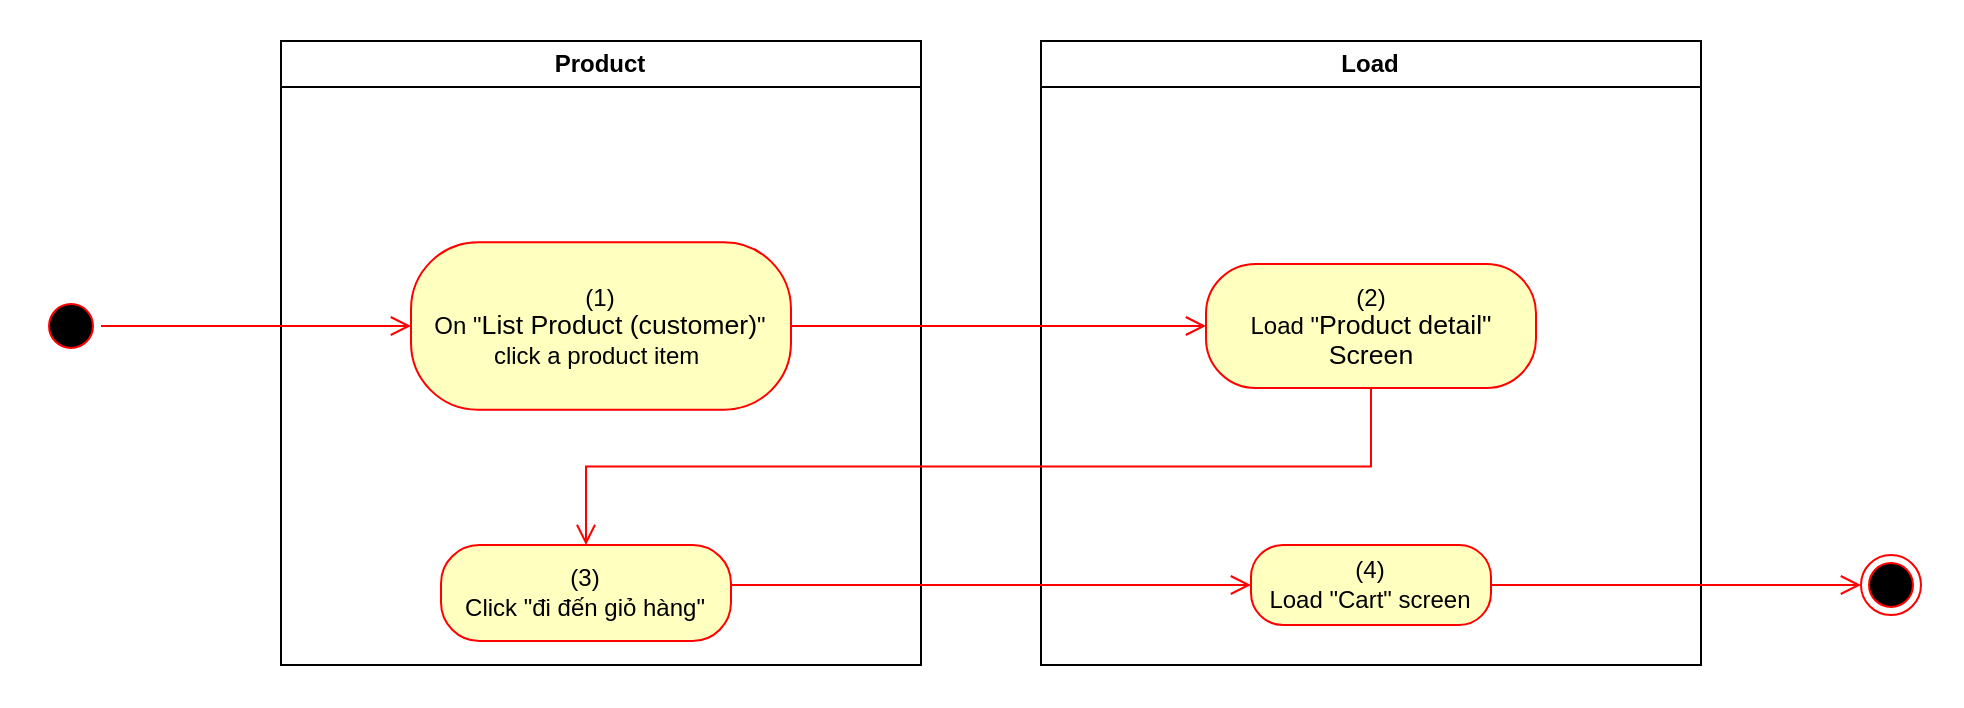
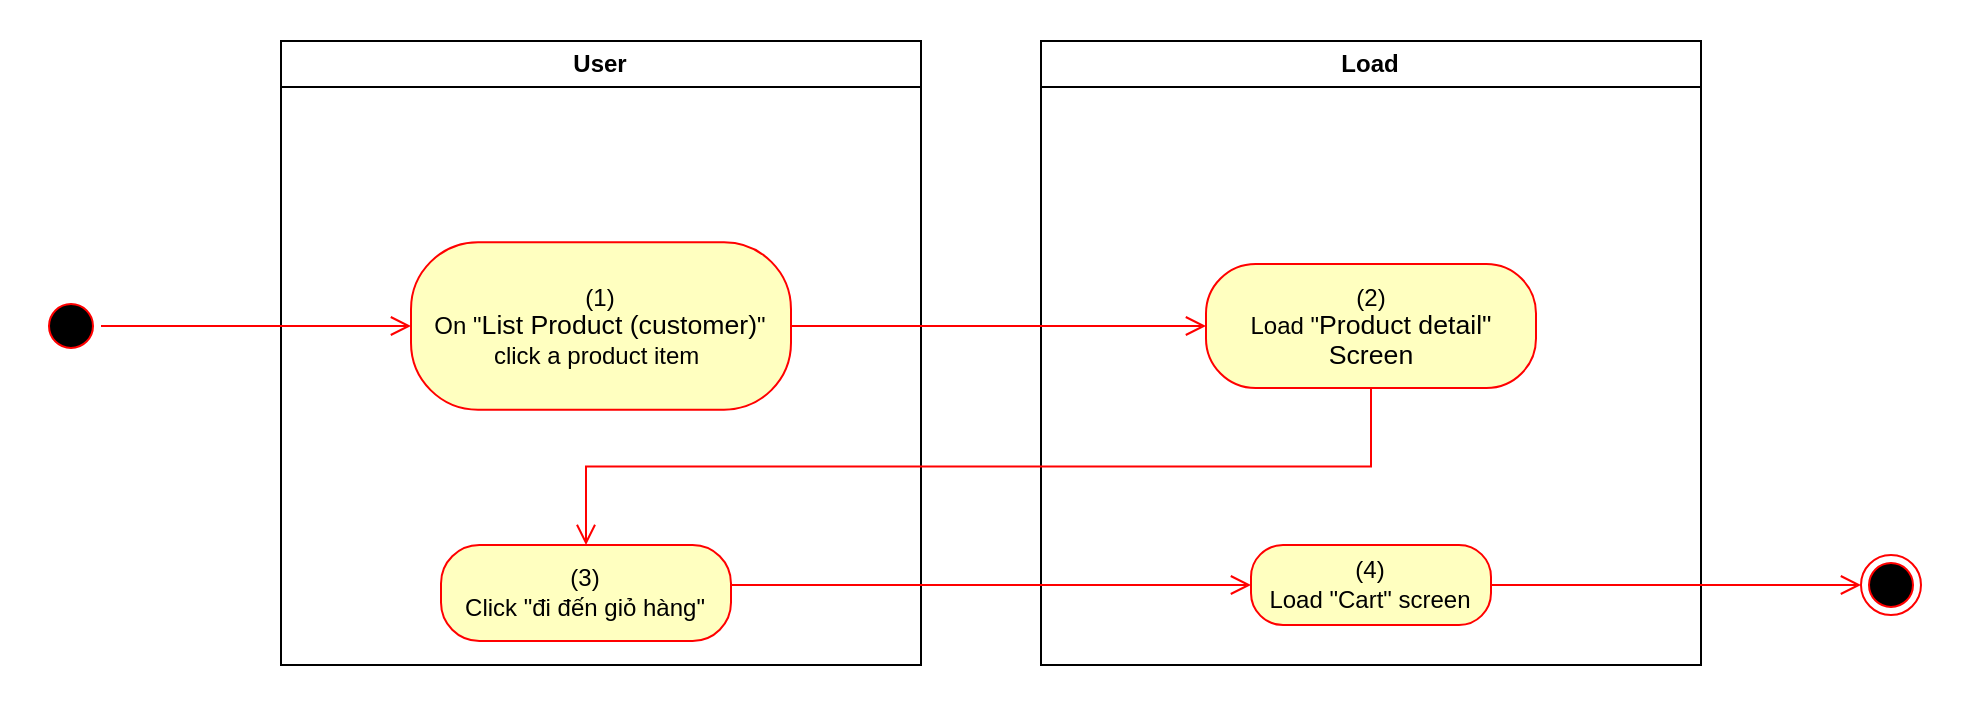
(601, 65) -> (601, 65)
